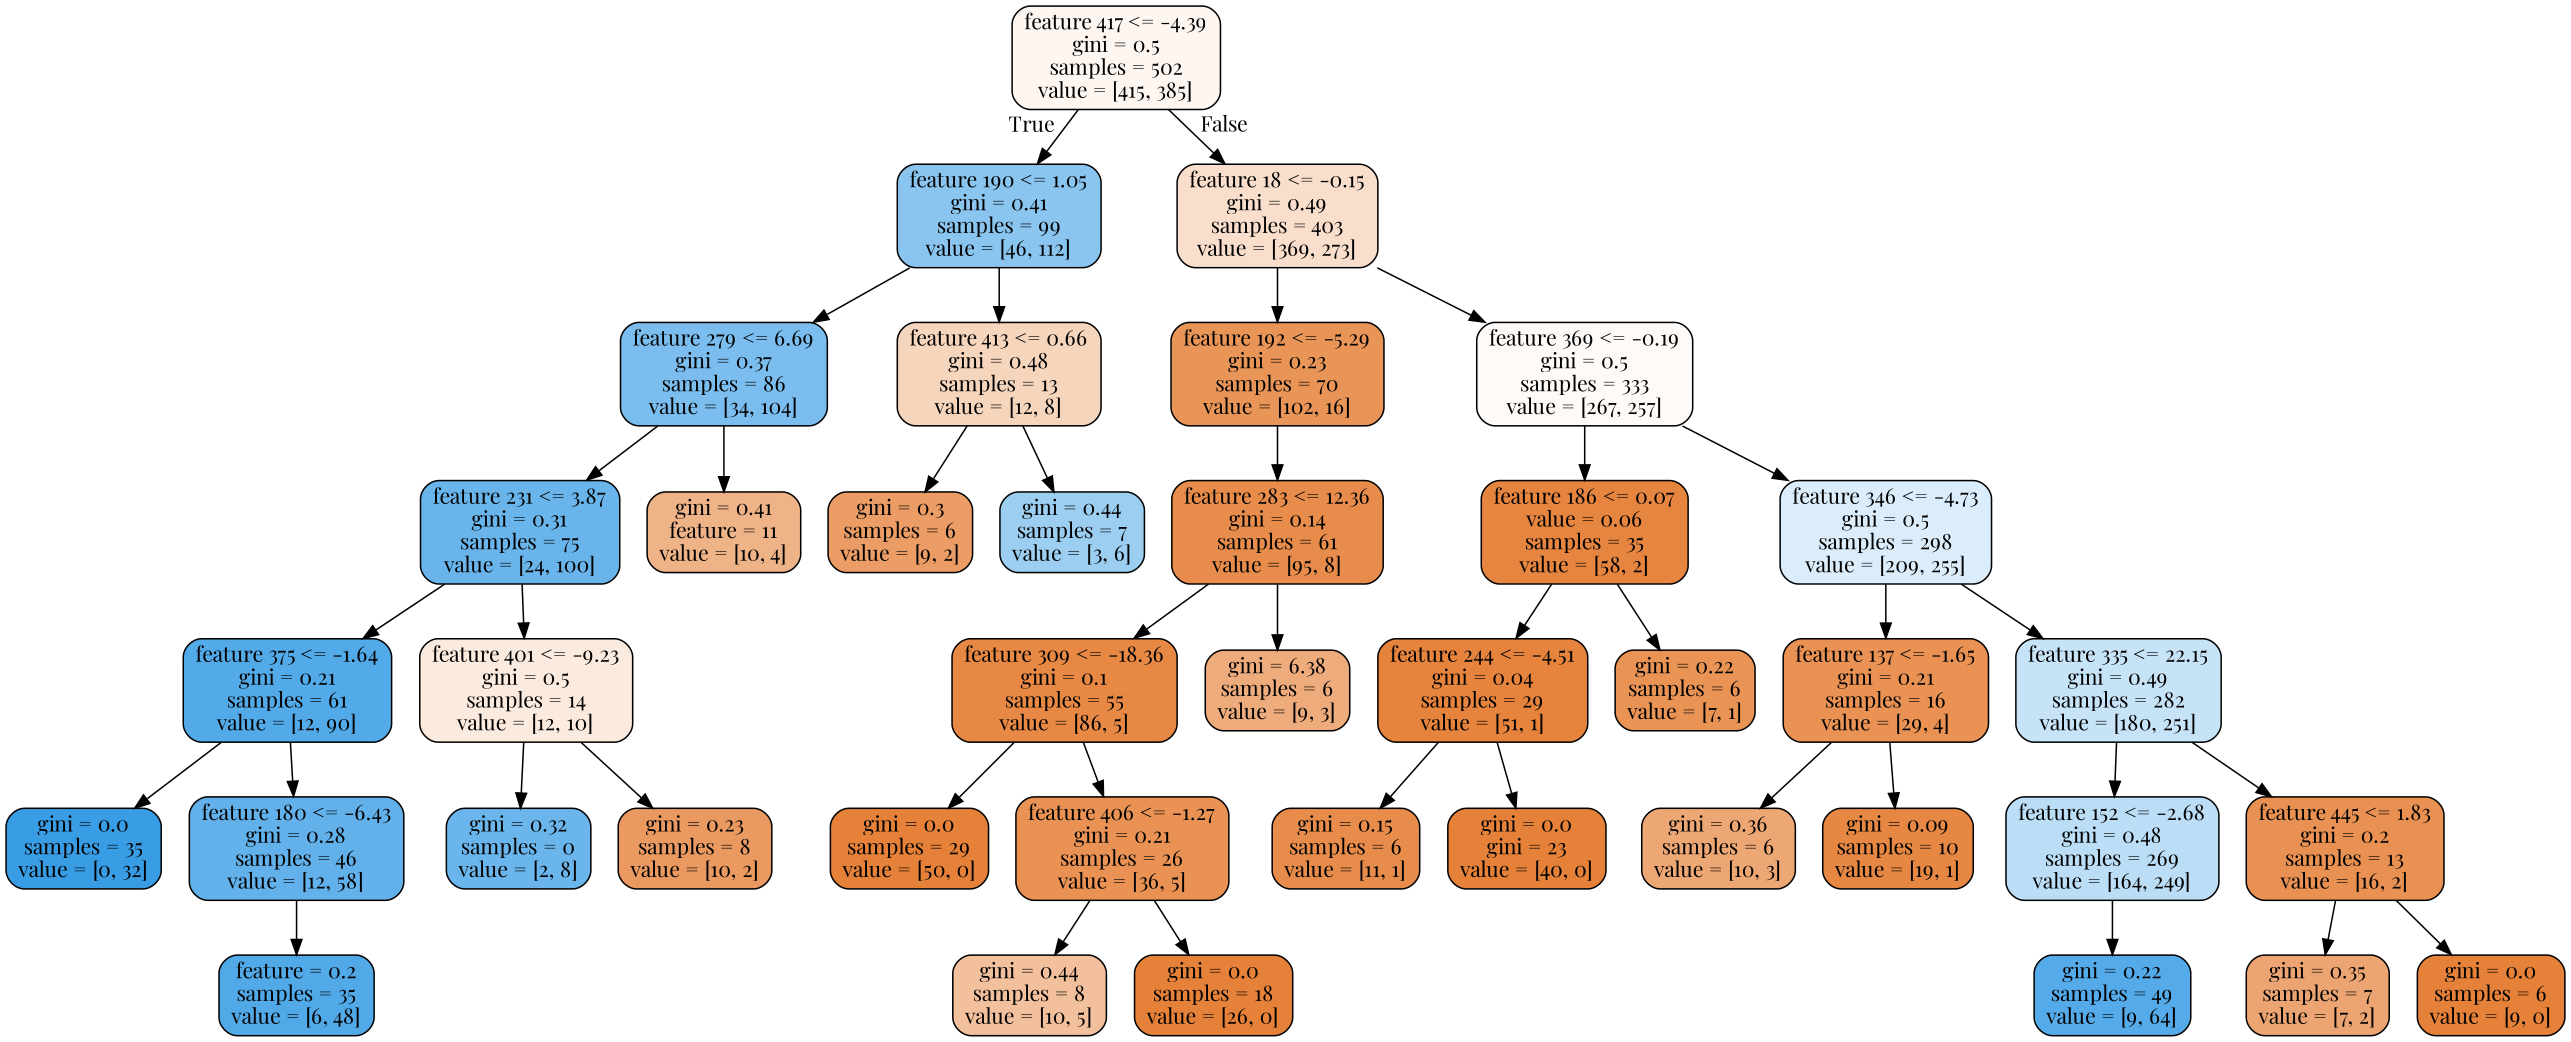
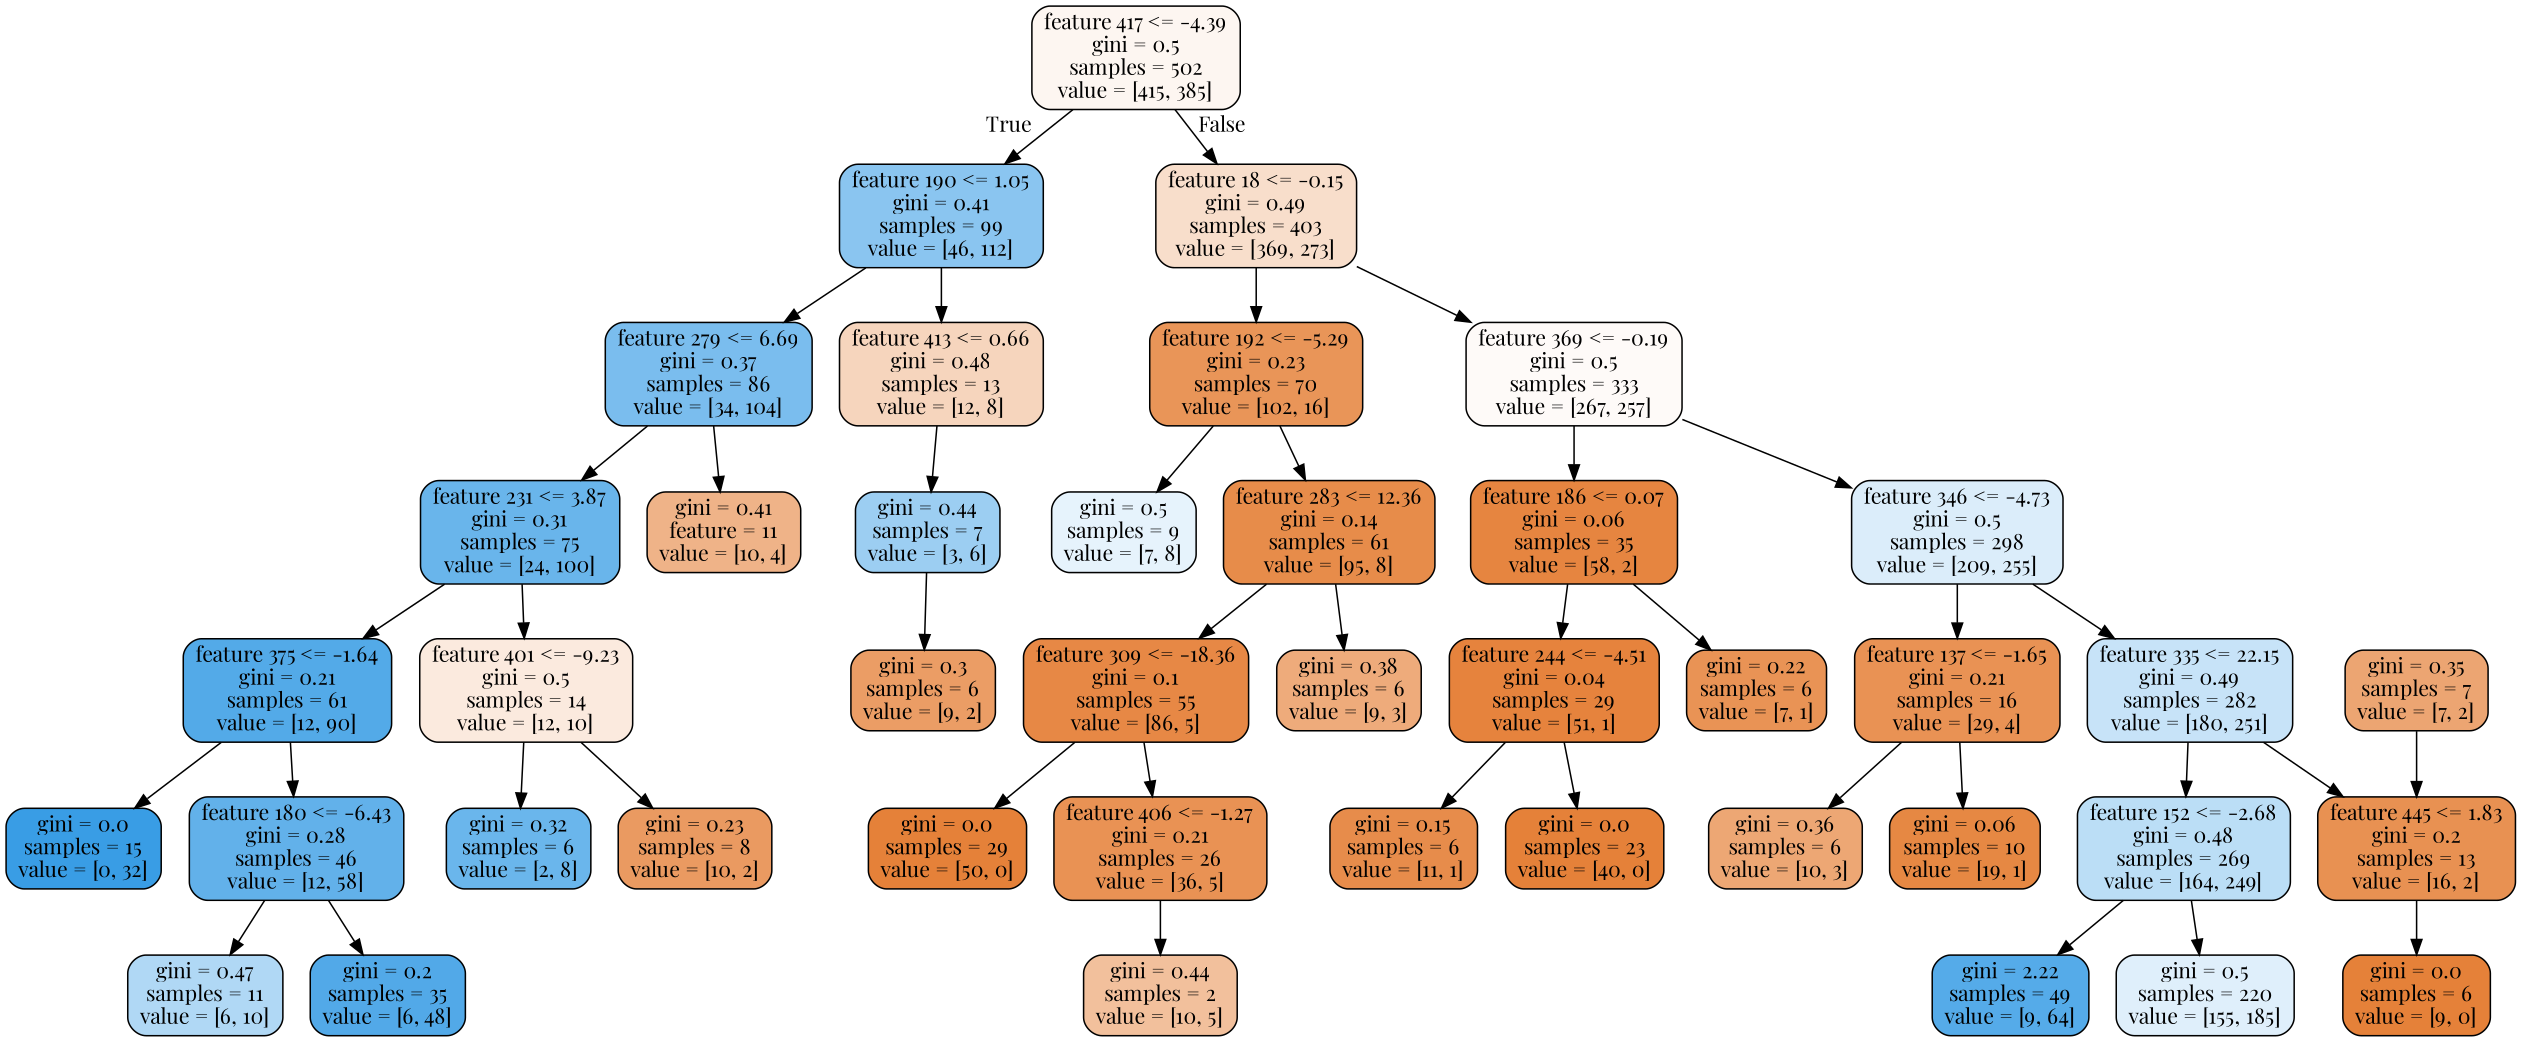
(950, 452) -> (926, 604)
none -> (1124, 532)
(1585, 532) -> (1574, 532)
(1278, 690) -> (1349, 690)
(84, 849) -> (84, 849)
(519, 849) -> (519, 849)
(1527, 849) -> (1585, 849)
(1898, 849) -> (1965, 849)
(2332, 920) -> (2417, 756)
none -> (205, 995)
(297, 995) -> (388, 995)
(1030, 995) -> (1160, 995)
(1214, 995) -> none
(2112, 995) -> (2011, 995)
none -> (2205, 995)
